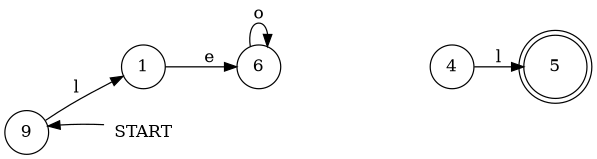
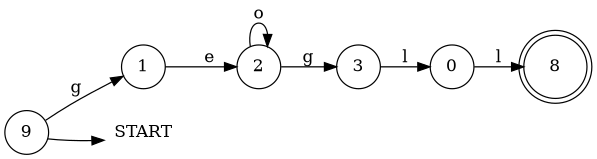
(259, 67) -> (259, 67)
none -> (359, 67)
(452, 67) -> (452, 67)
(555, 67) -> (555, 67)
(77, 88) -> (77, 88)
(82, 124) -> (70, 140)
